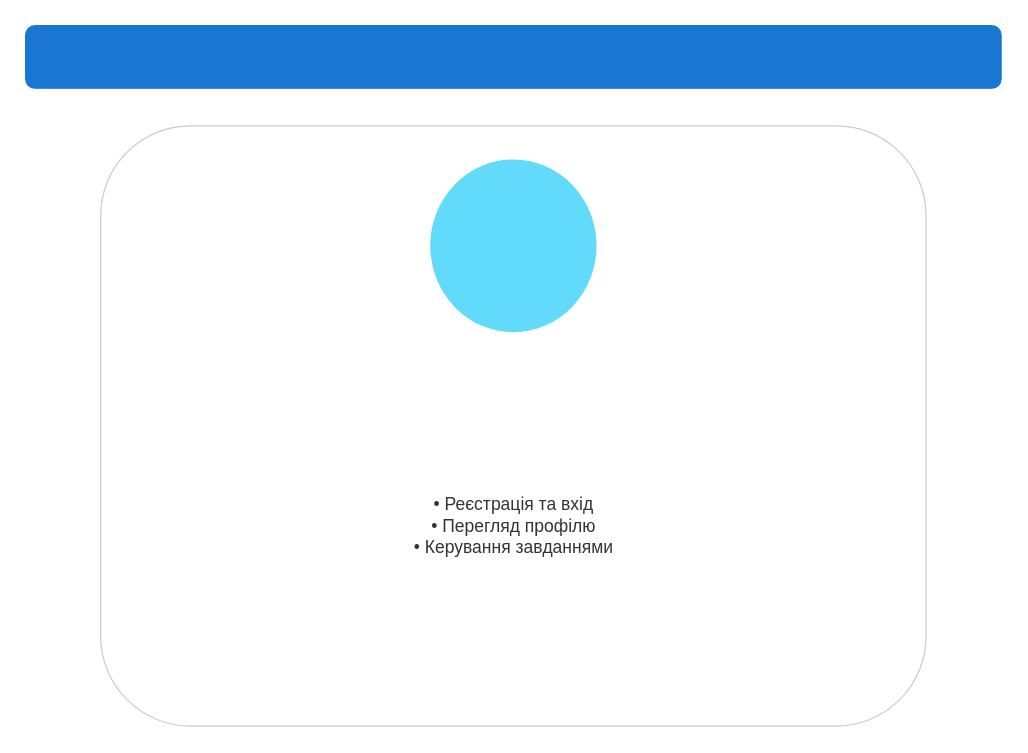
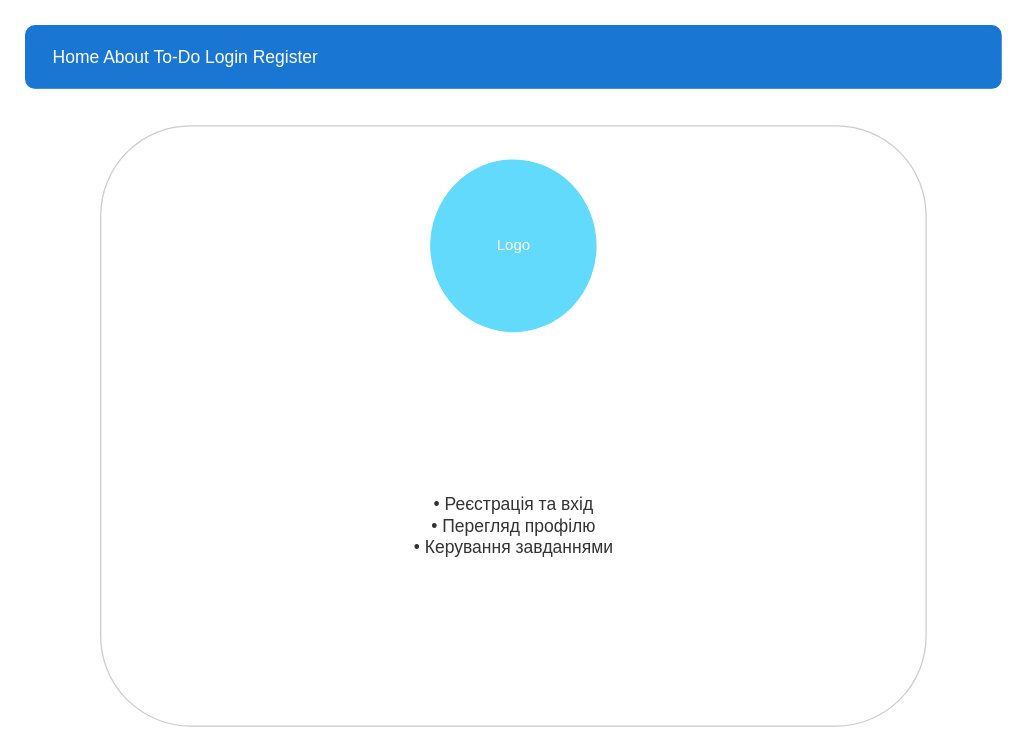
none -> (526, 57)
none -> (513, 246)
